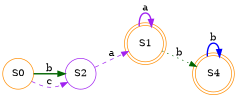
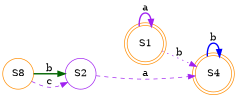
(176, 57) -> (176, 57)
(109, 61) -> (142, 79)
(18, 74) -> (18, 74)
